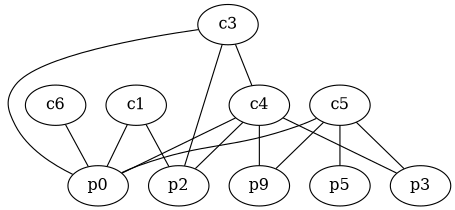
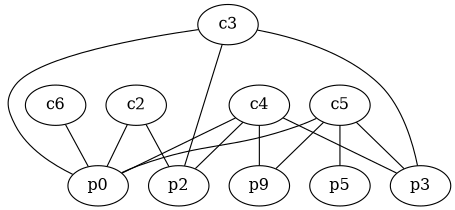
(244, 65) -> (362, 70)
(136, 105) -> (136, 105)
